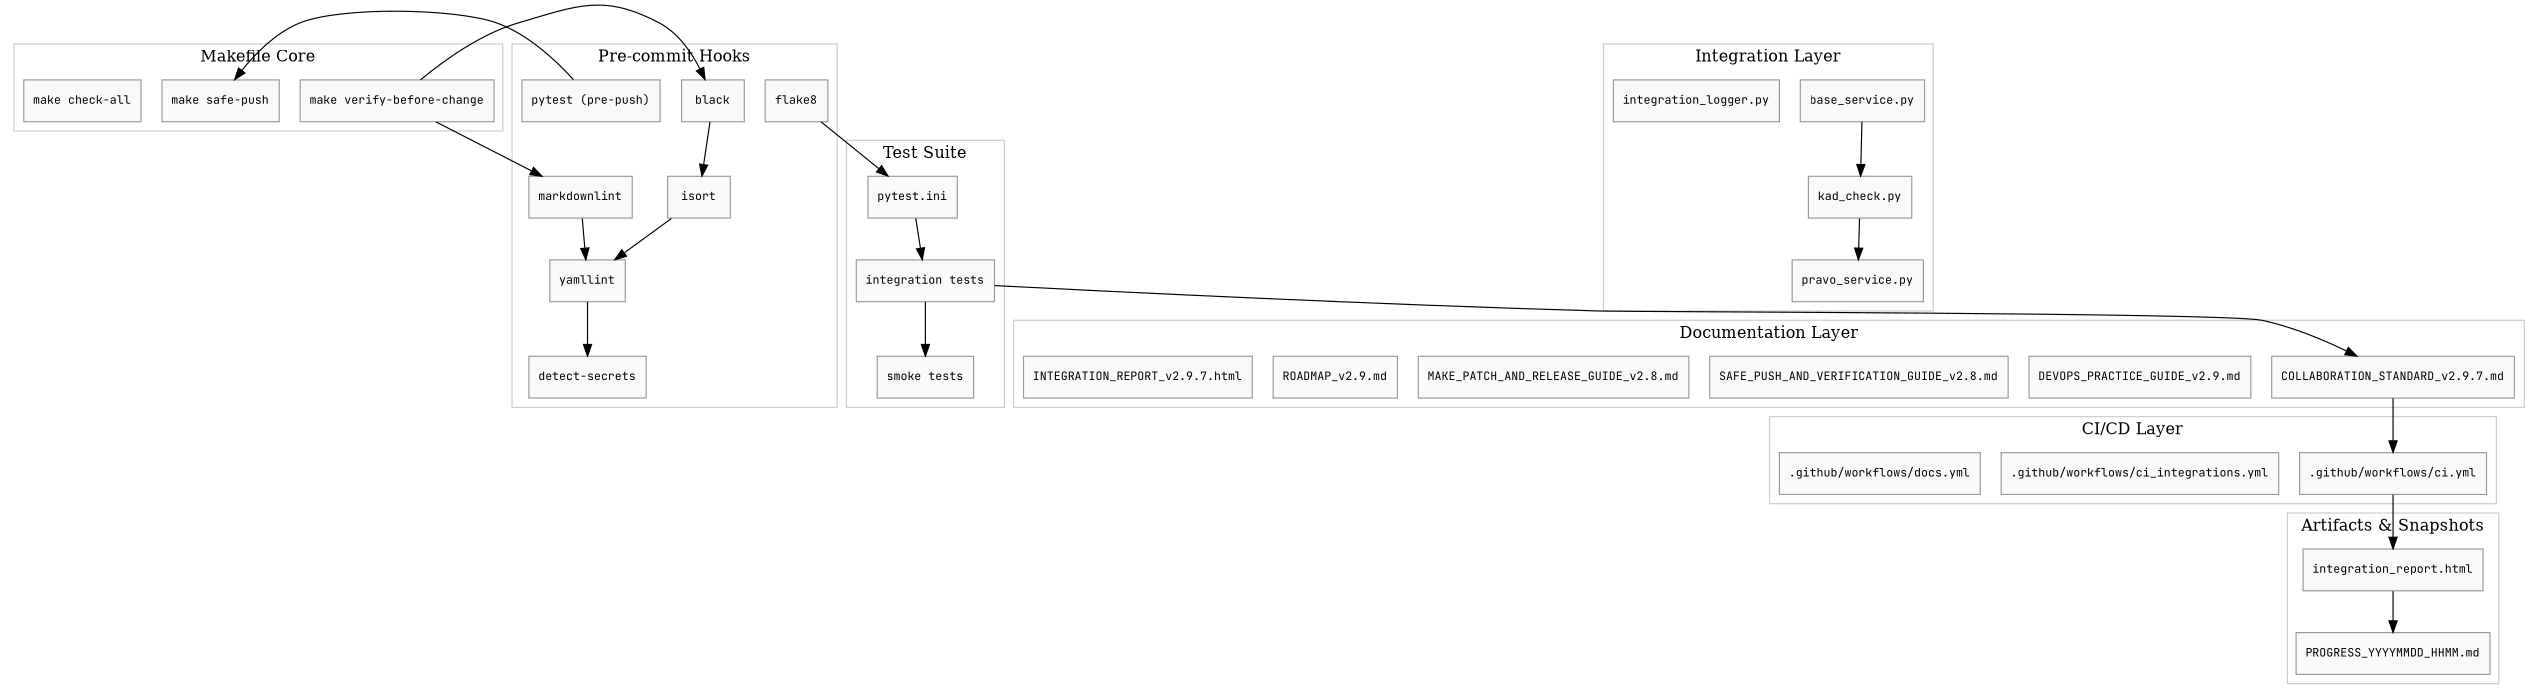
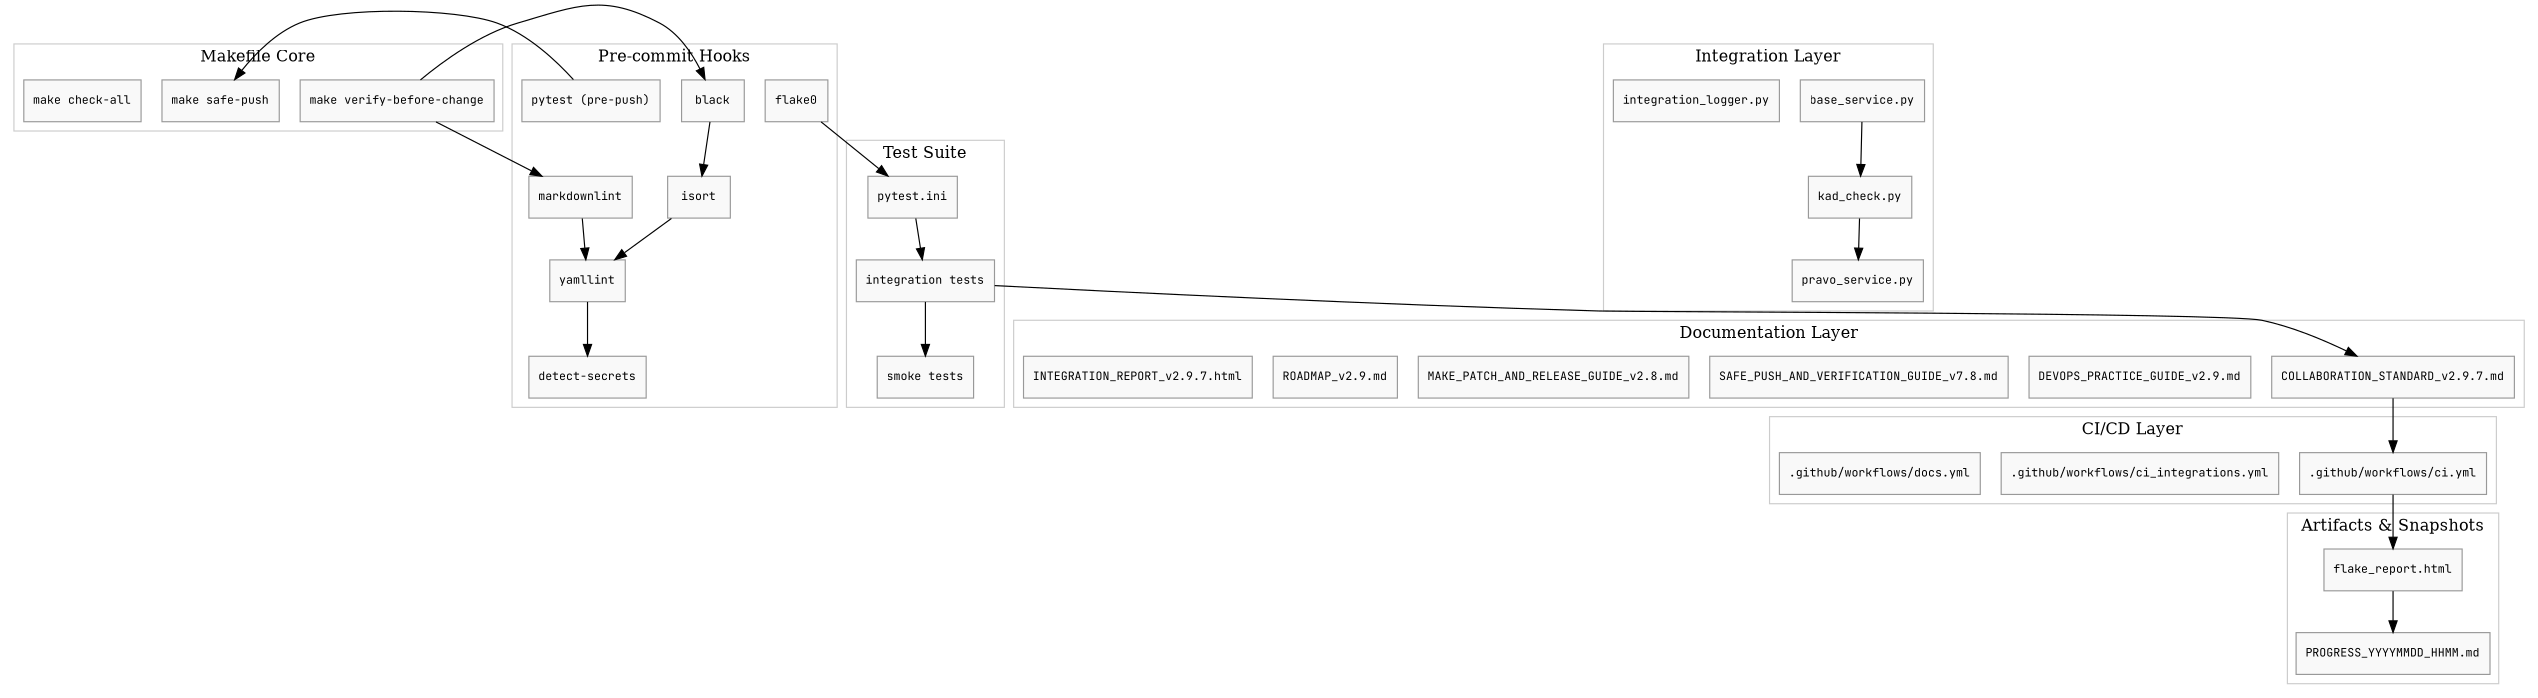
(797, 101) -> (797, 101)
(1859, 377) -> (1859, 377)
(2393, 570) -> (2393, 570)
